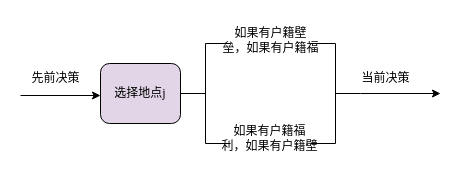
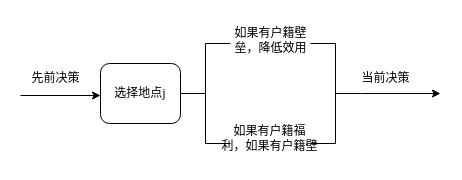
(271, 41) -> (271, 41)
(141, 94) -> (141, 94)
